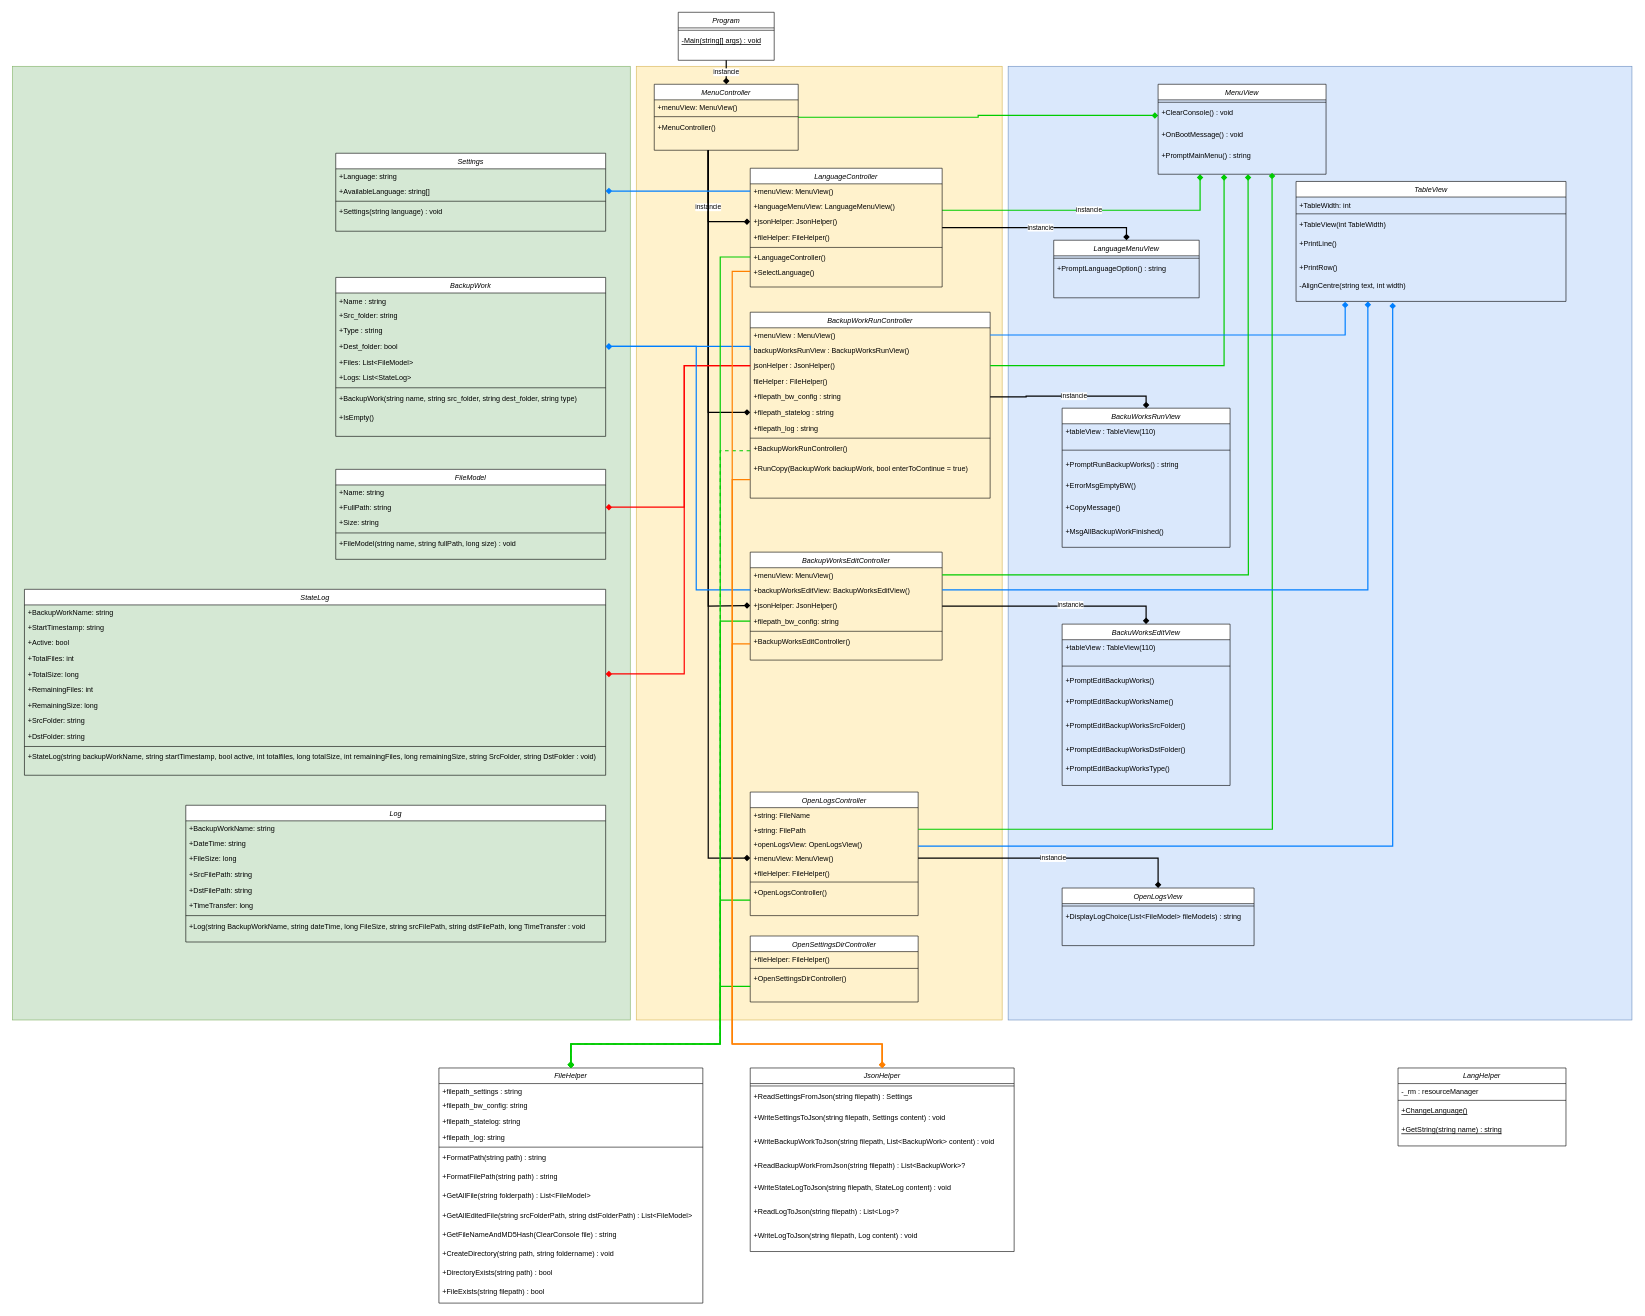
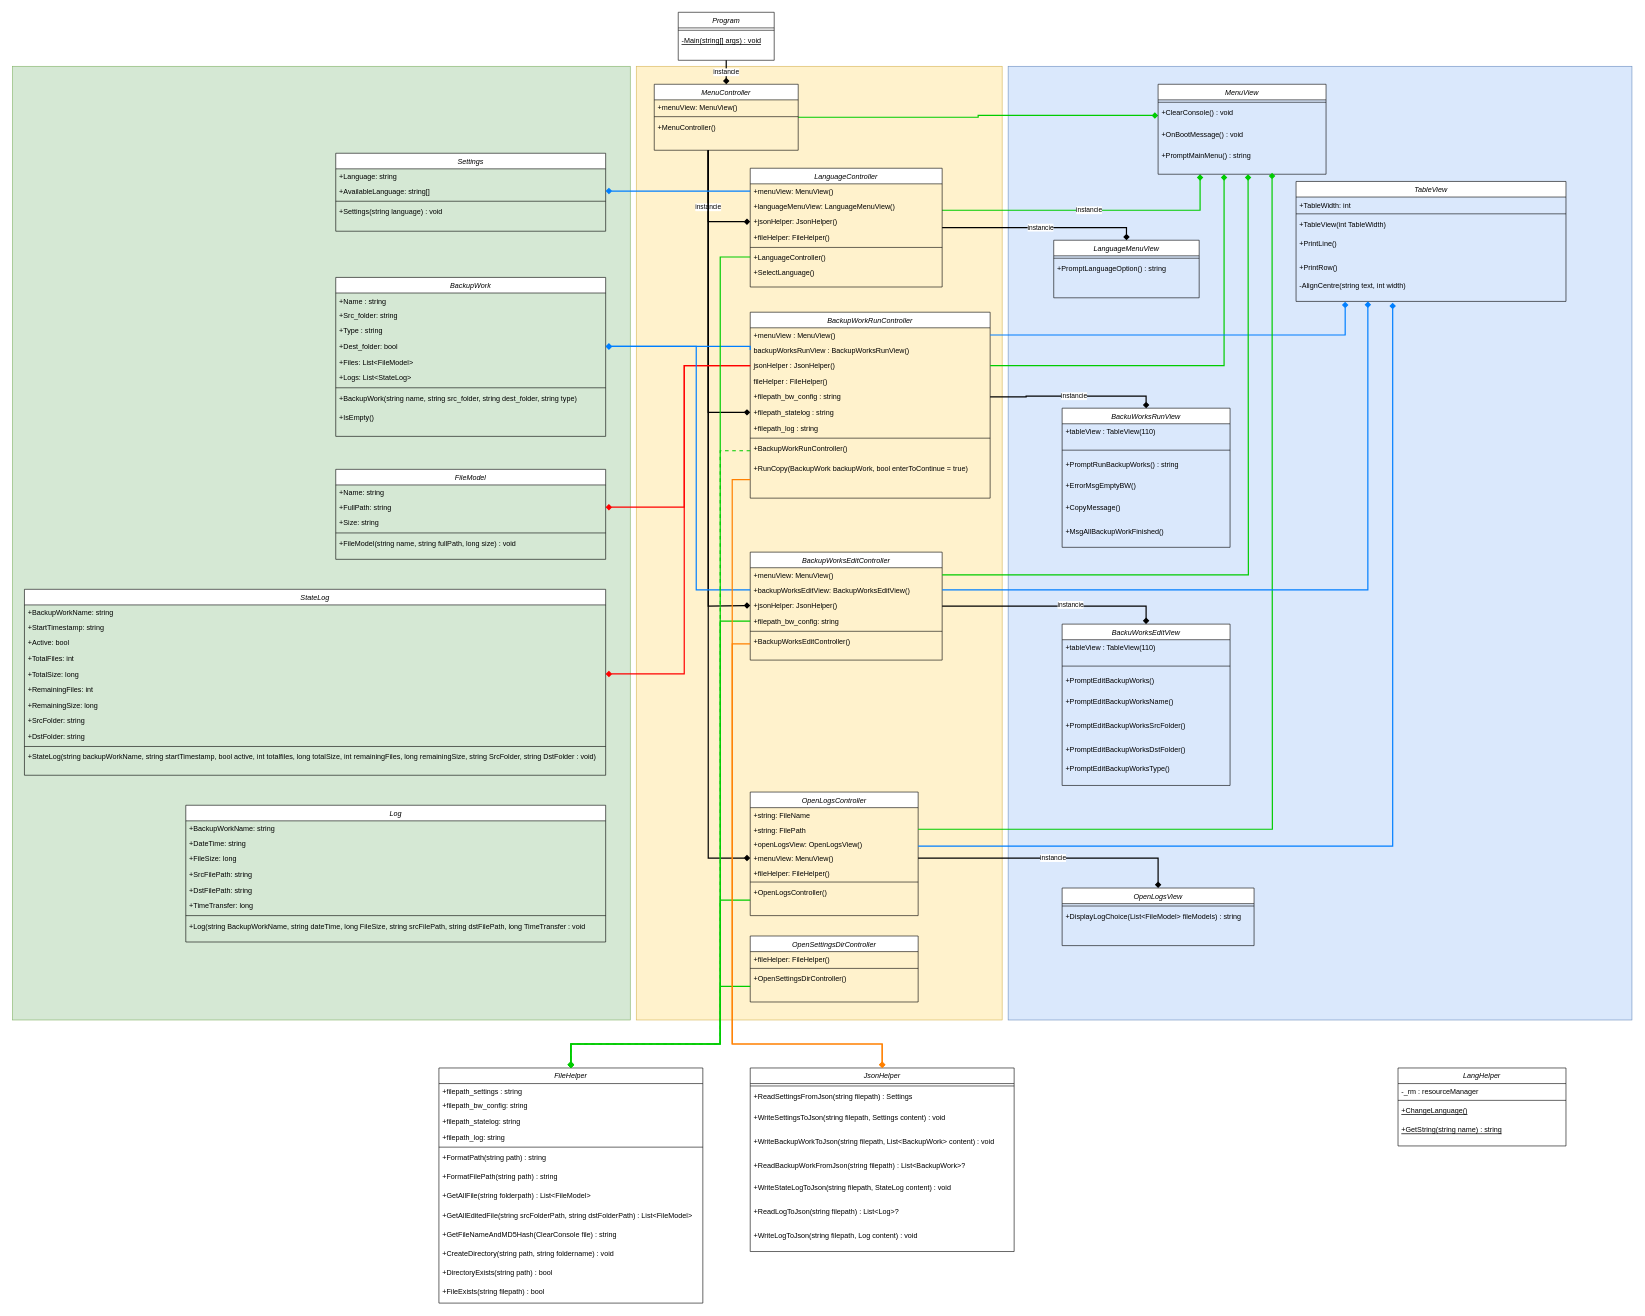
(732, 367) -> none
